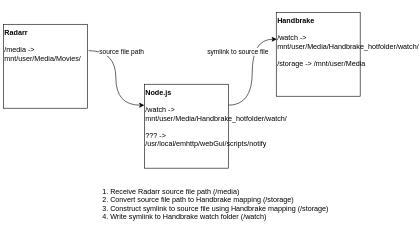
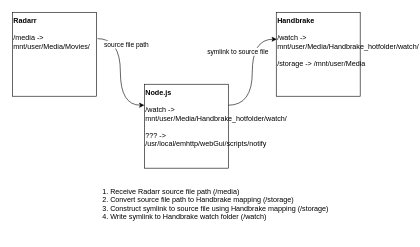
(45, 66) -> (54, 54)
